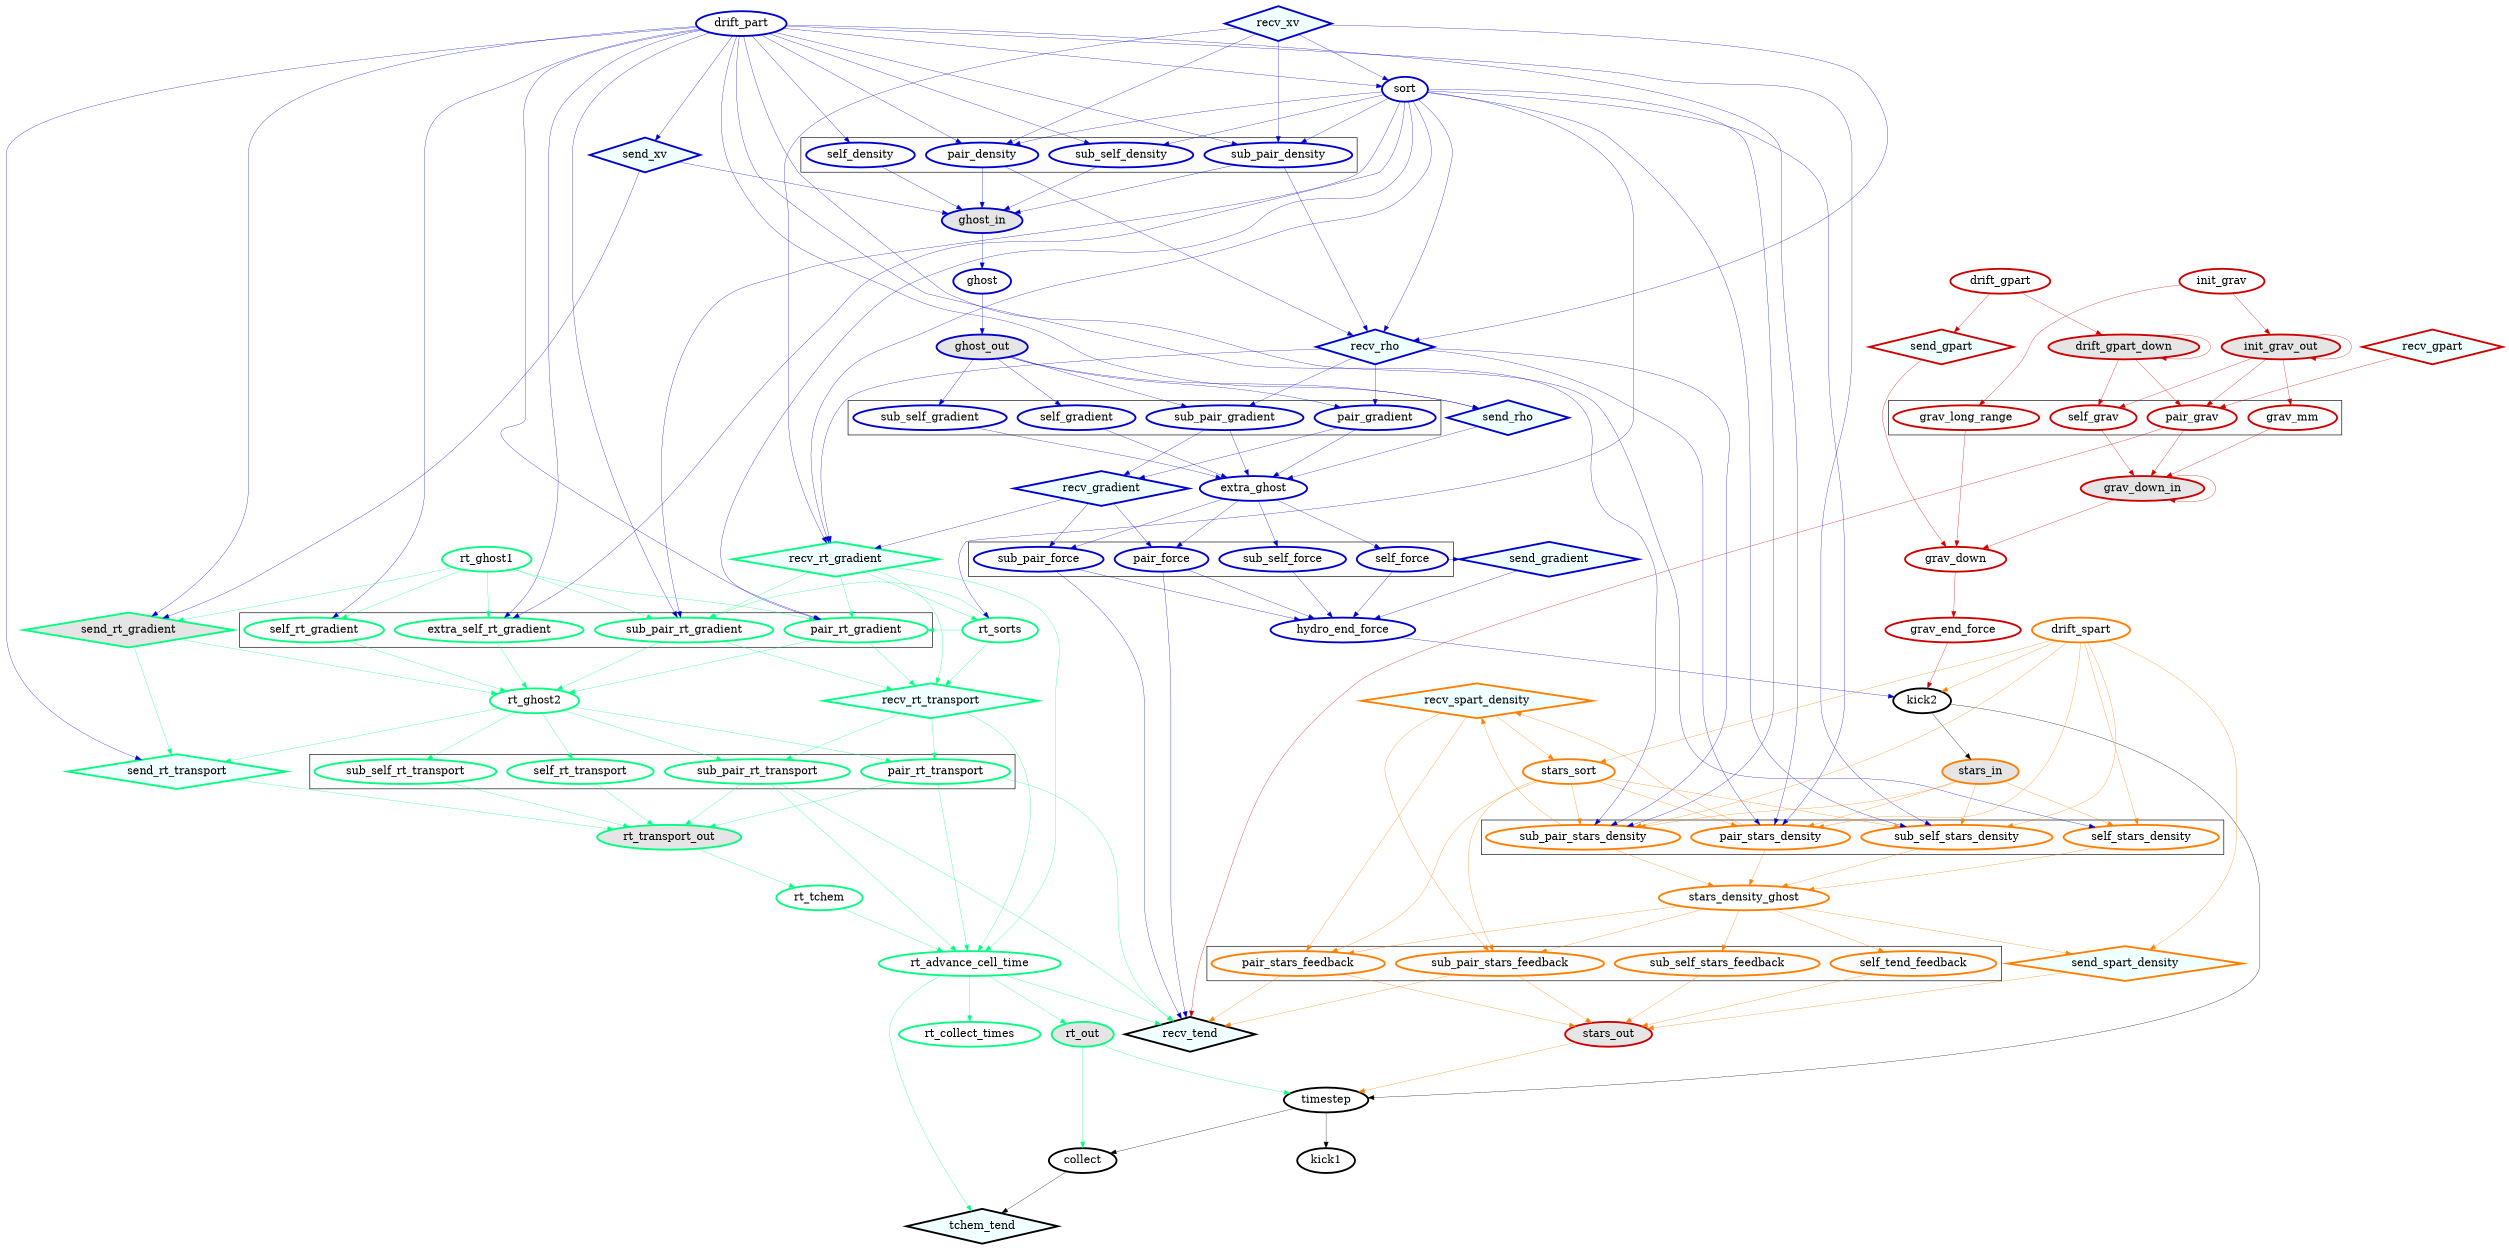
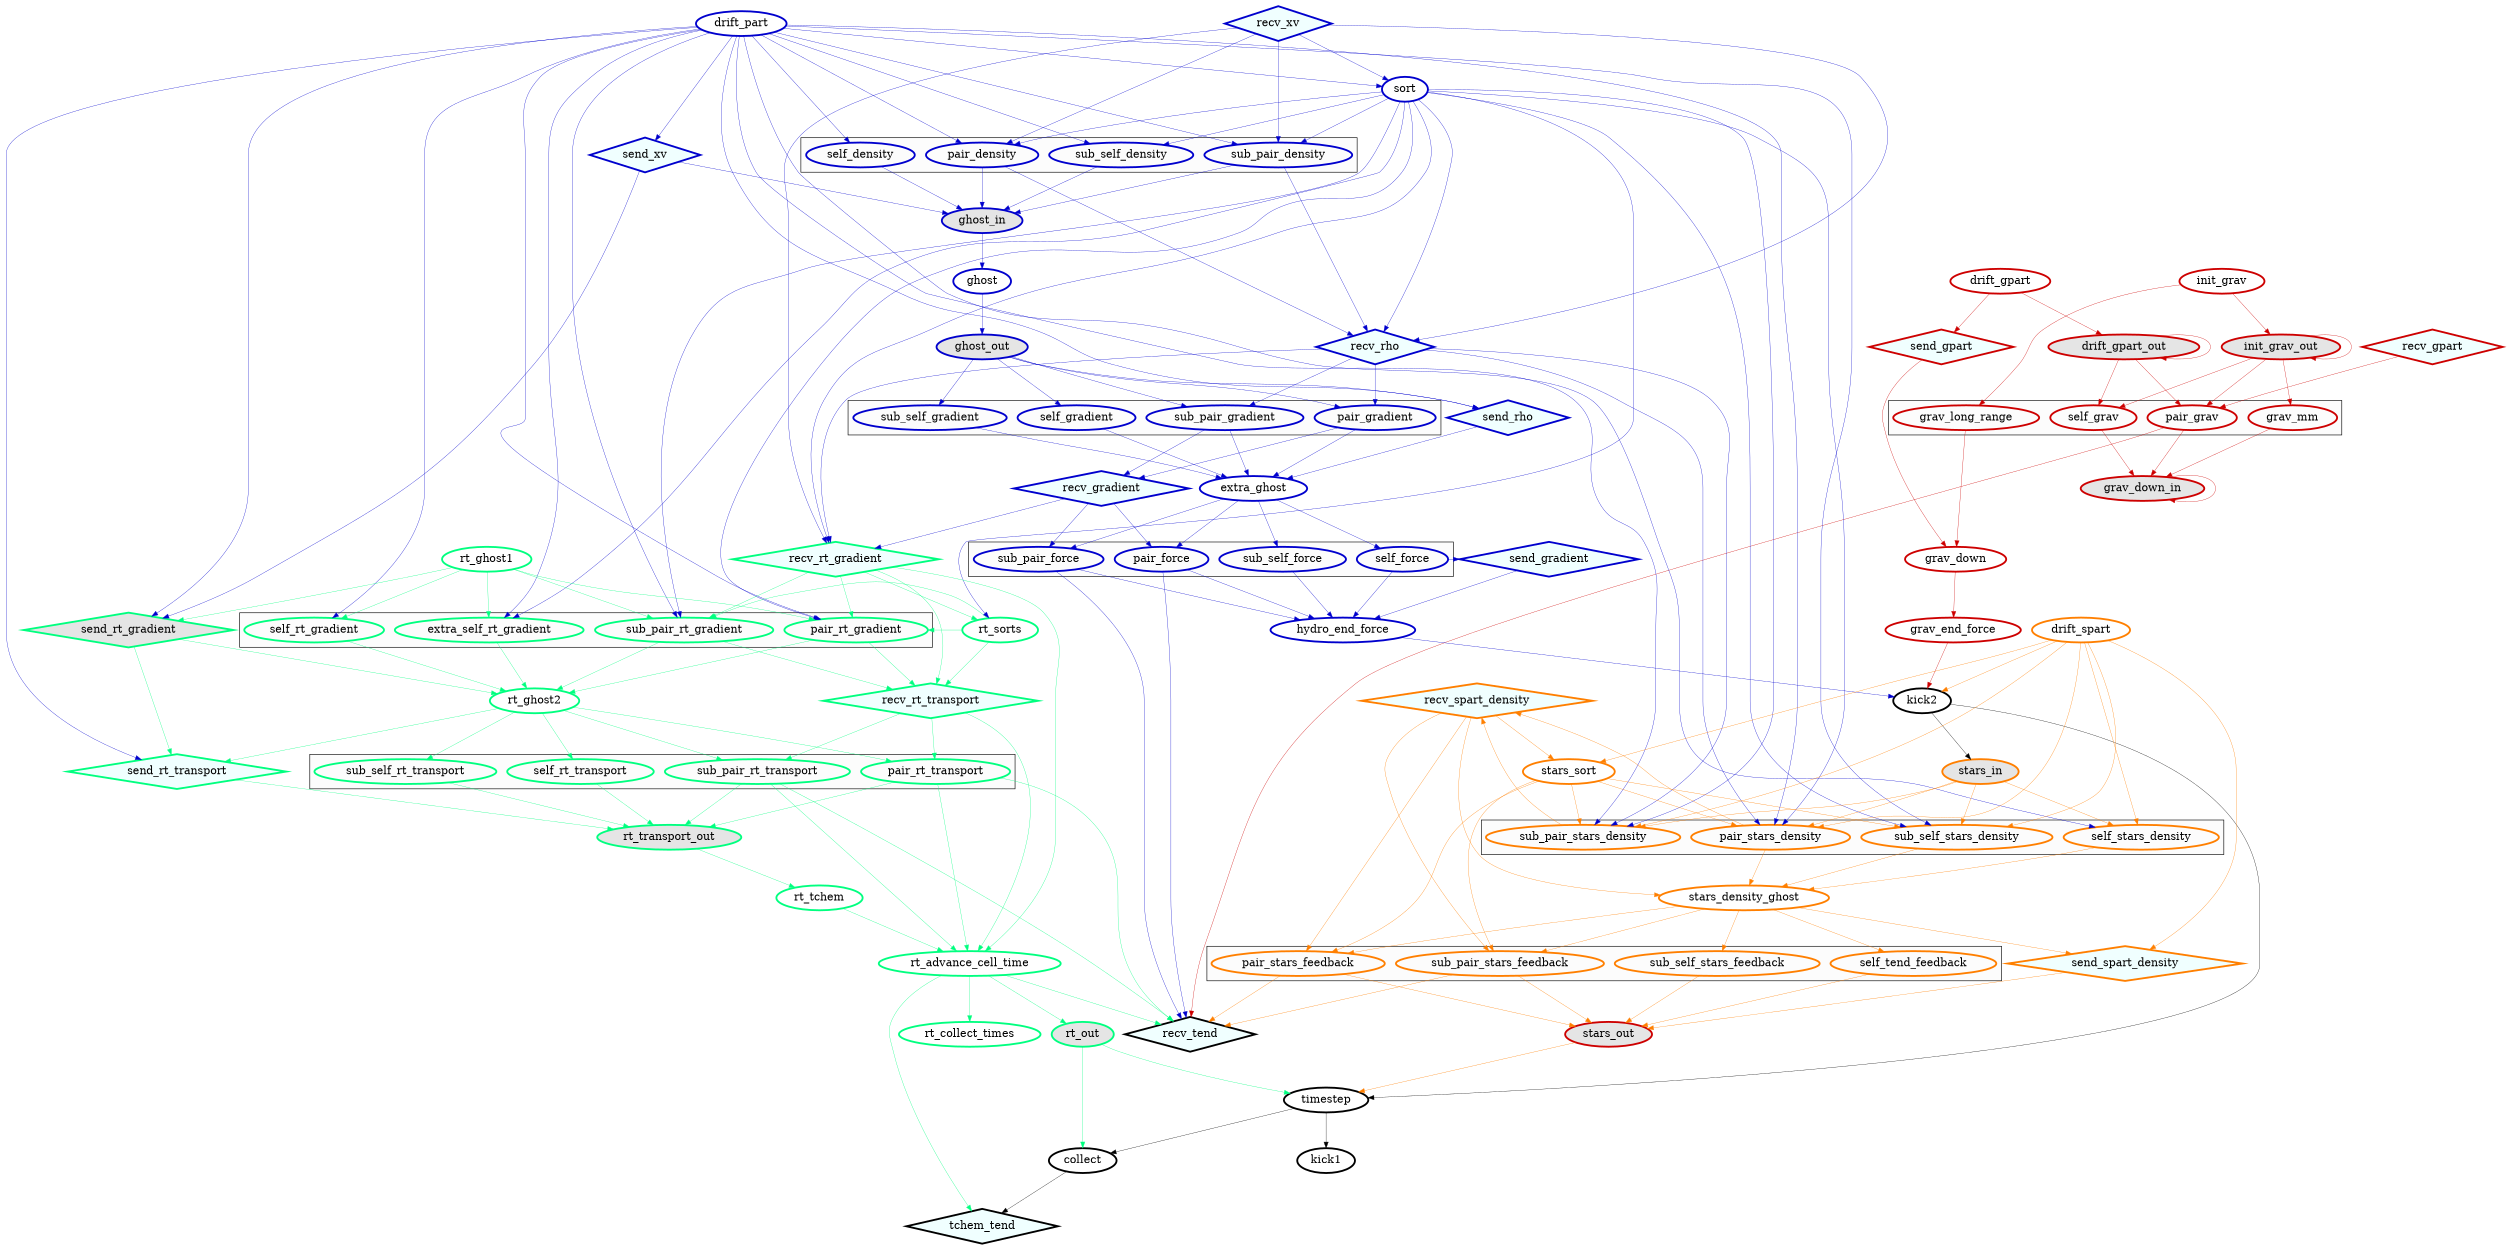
(2124, 347) -> (2124, 347)
(2051, 523) -> none
(1661, 867) -> (1495, 866)
